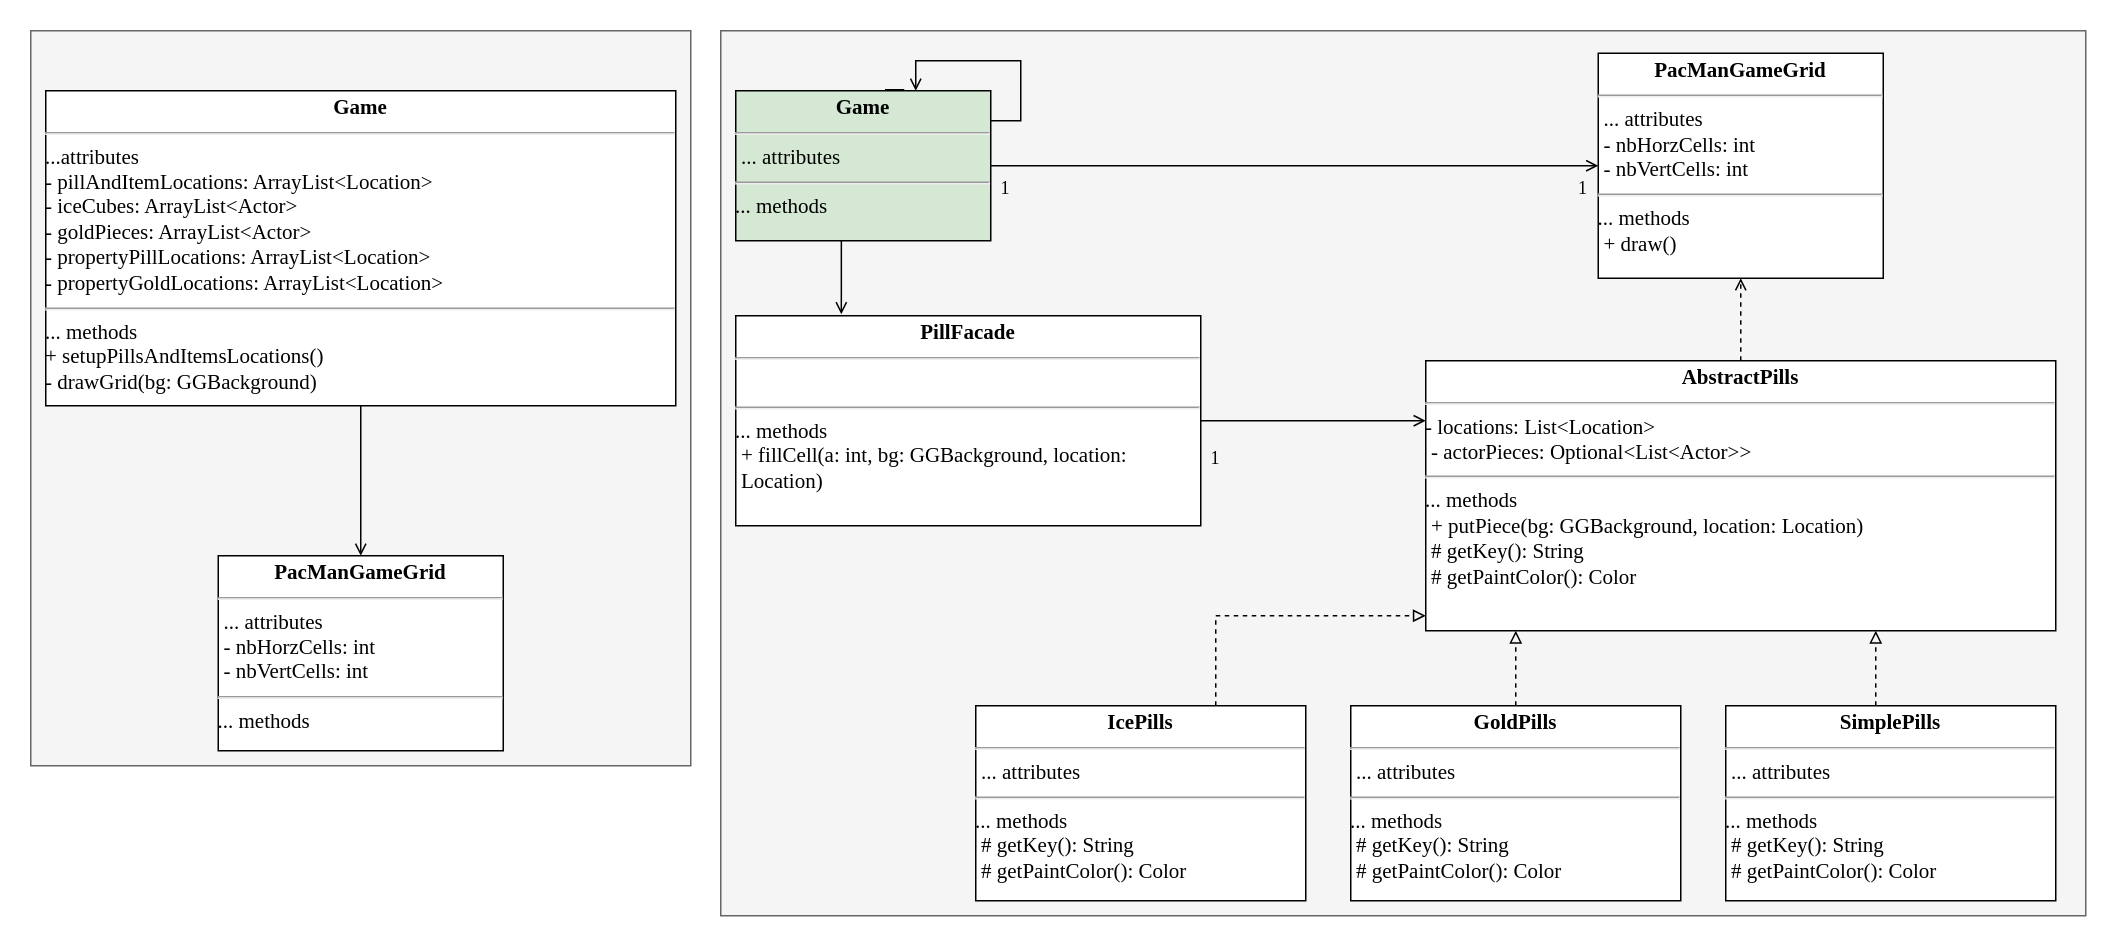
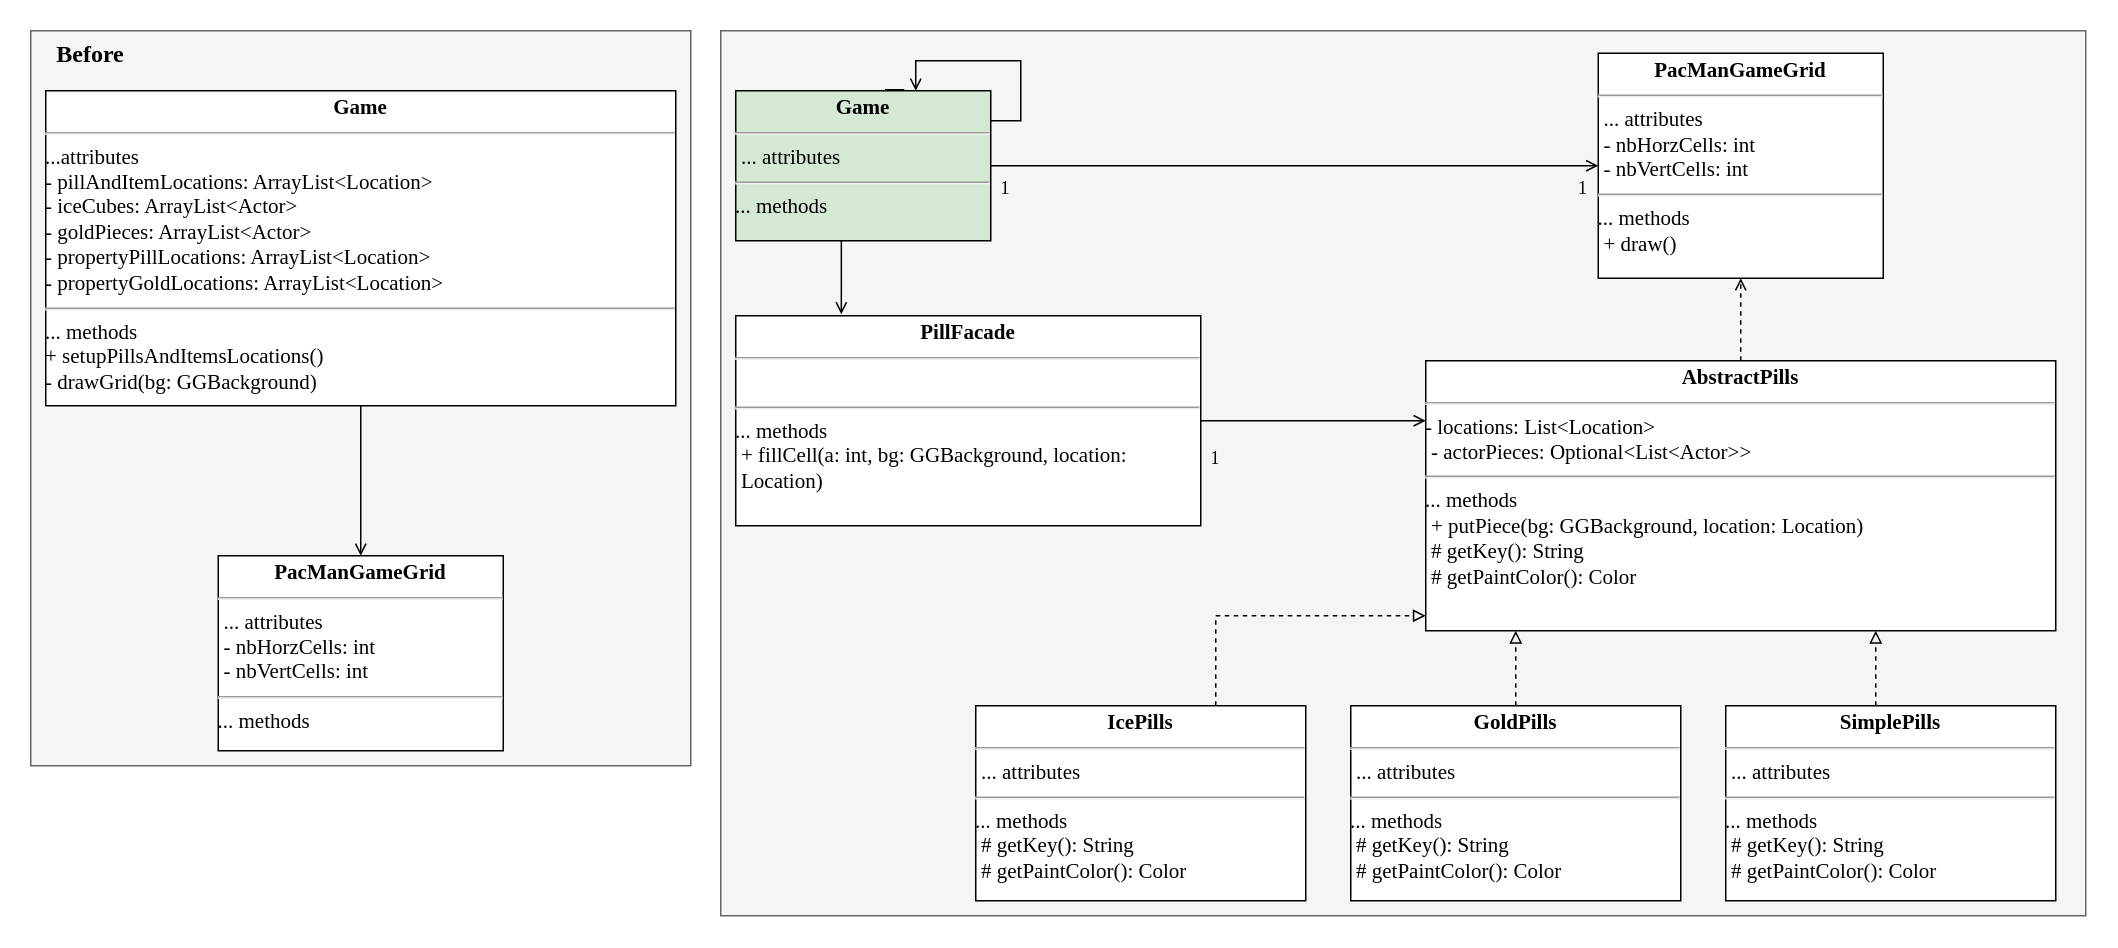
none -> (91, 53)
